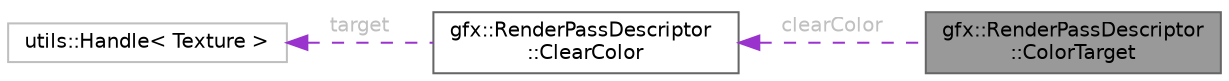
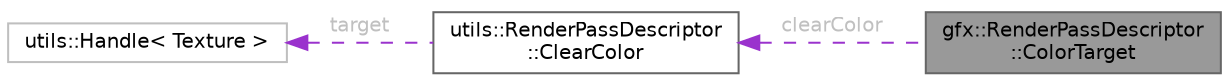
(586, 43) -> (586, 43)
